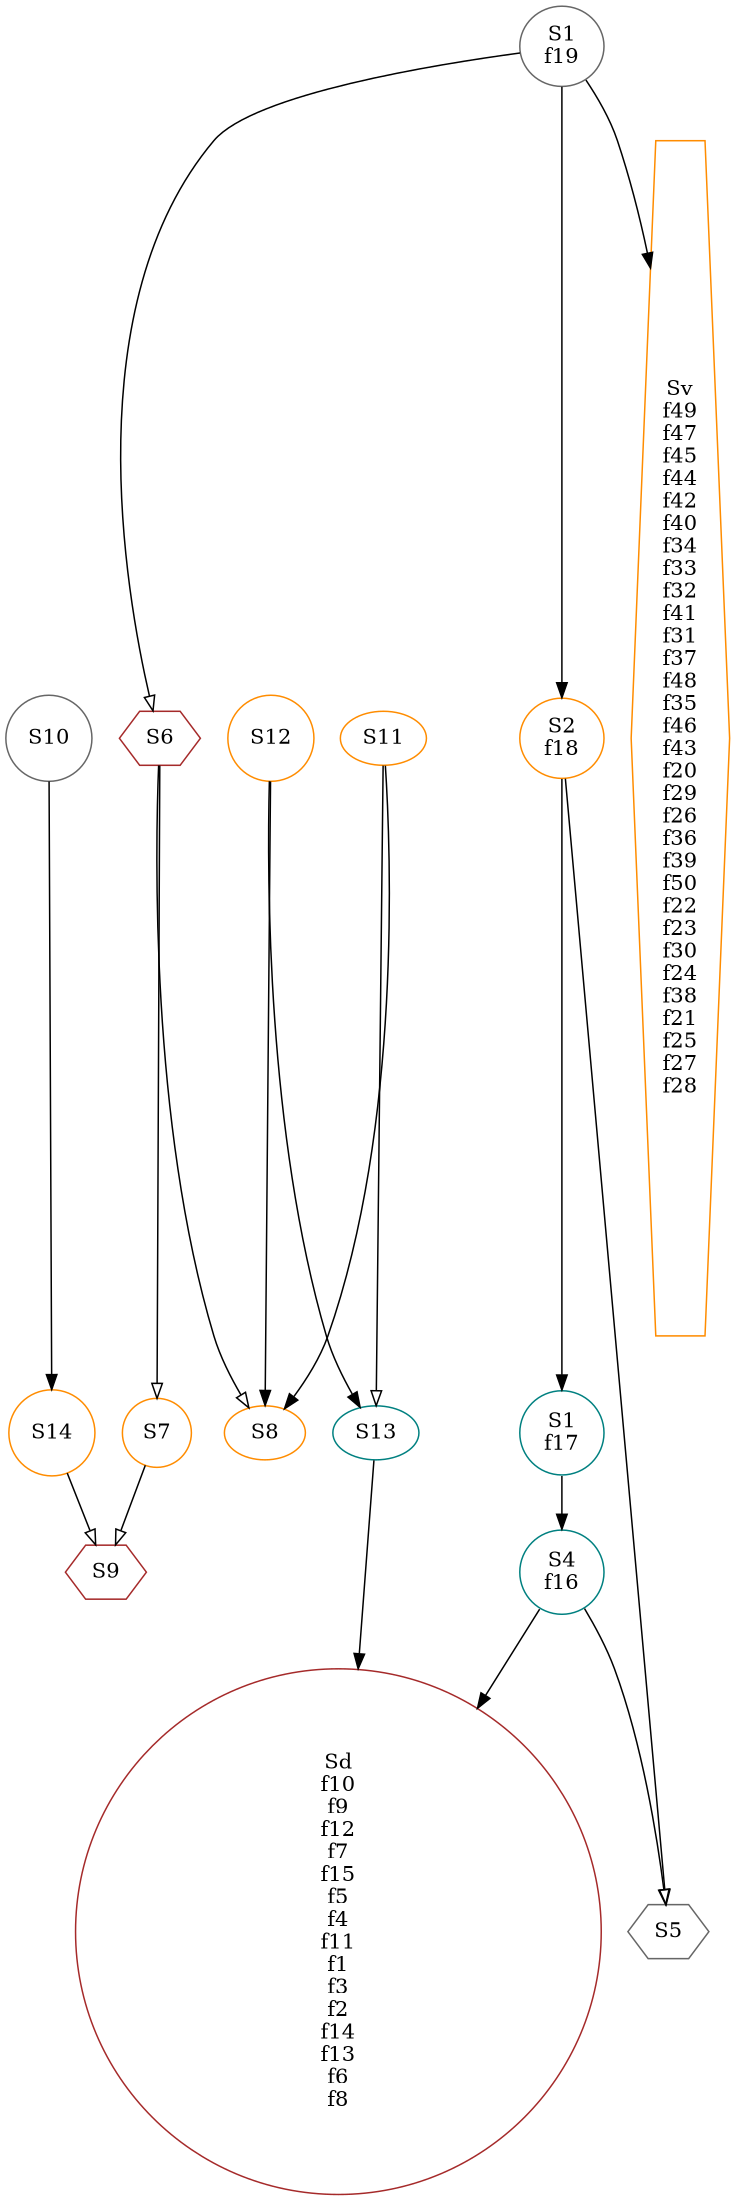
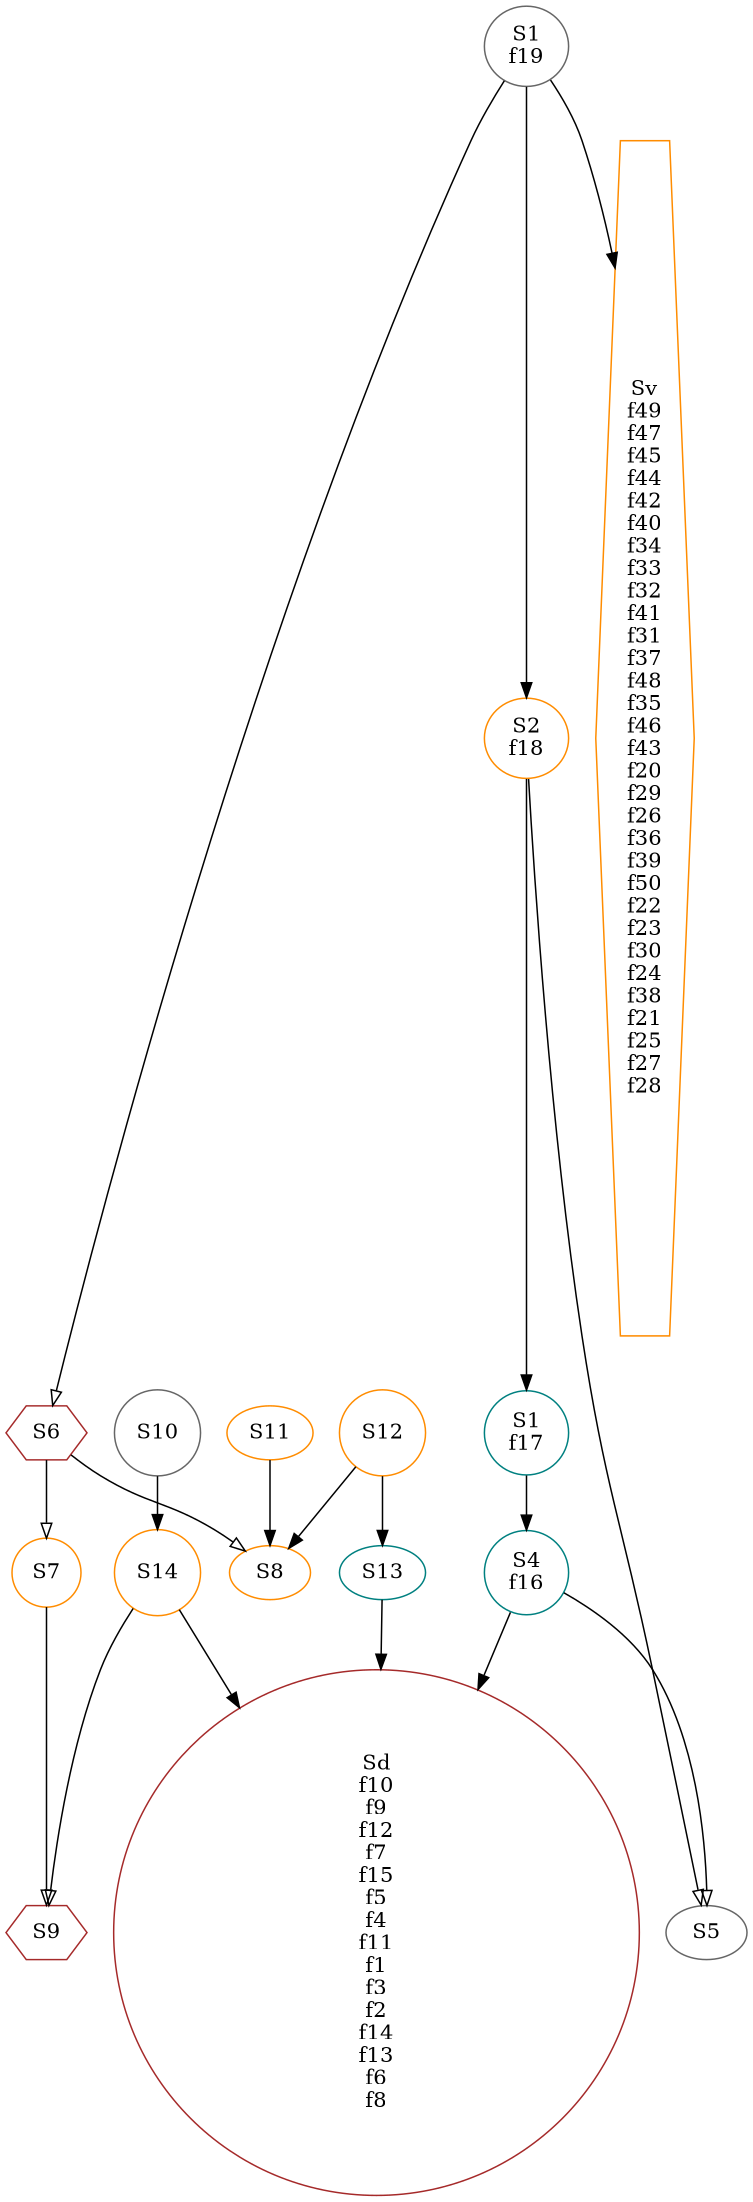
(379, 1172) -> none
none -> (205, 1652)
(668, 1932) -> (706, 1933)
